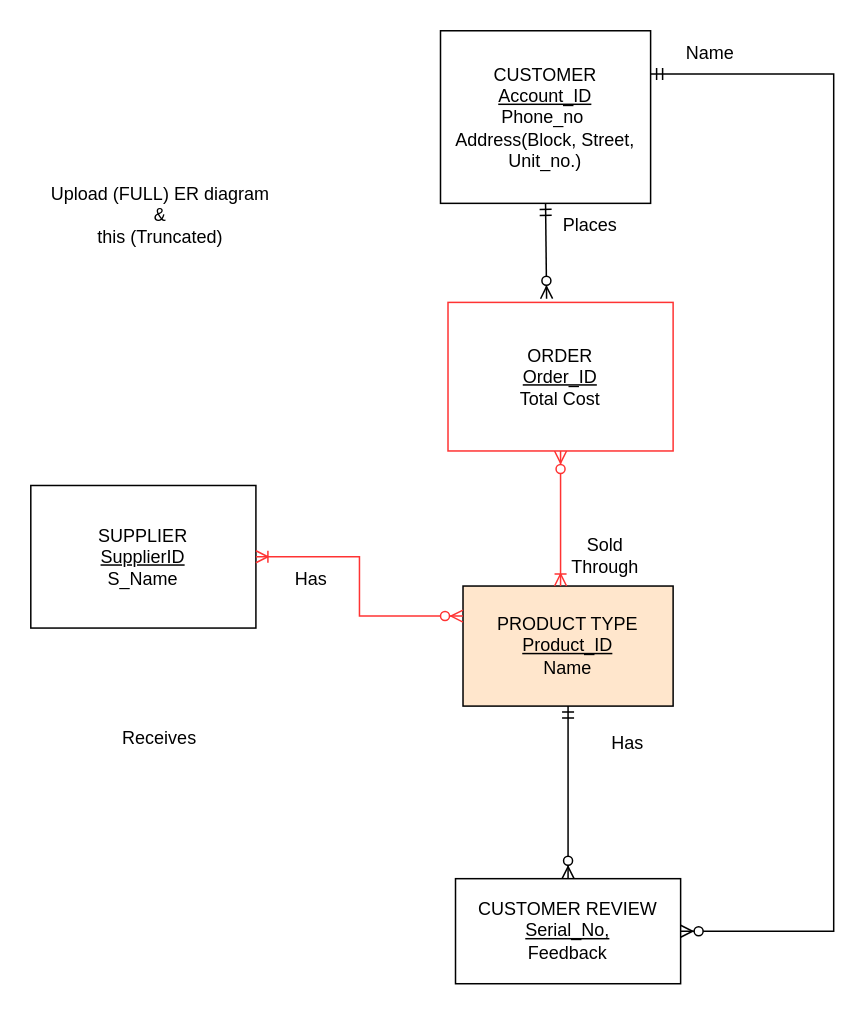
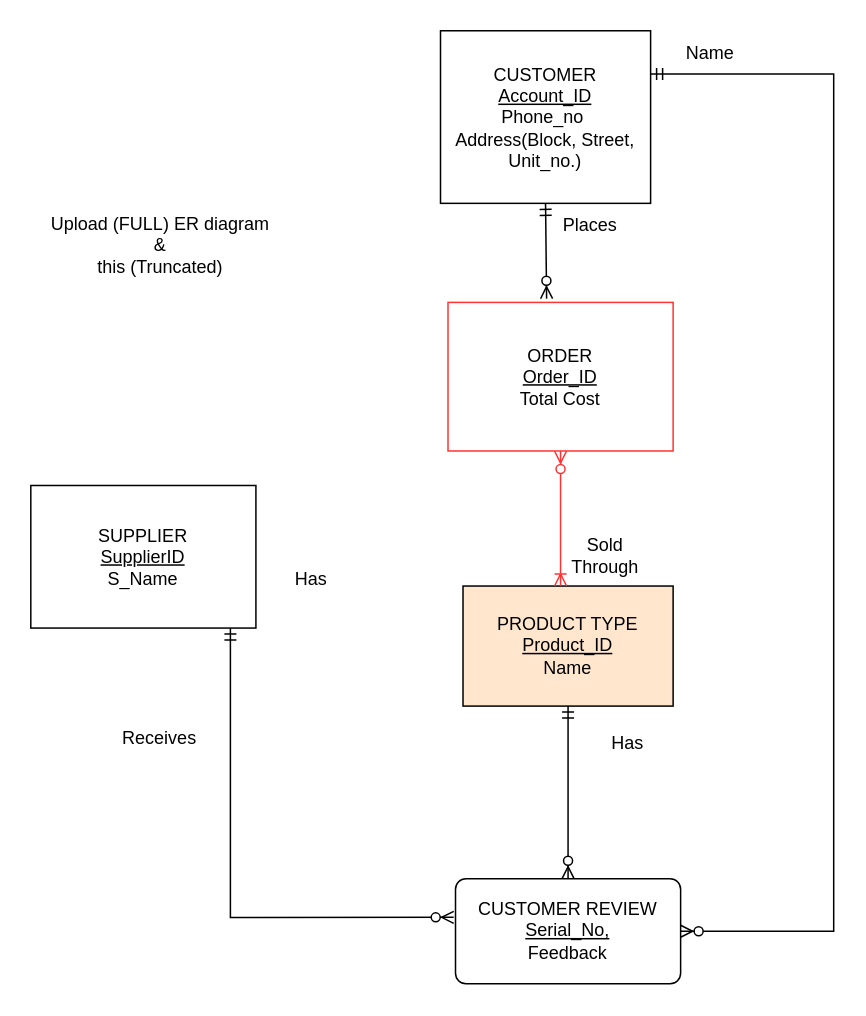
(159, 215) -> (159, 245)
(359, 587) -> none
none -> (230, 884)
(568, 931) -> (568, 931)
